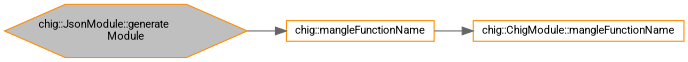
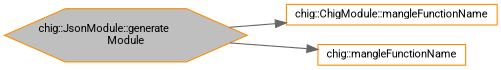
(448, 31) -> (252, 25)
